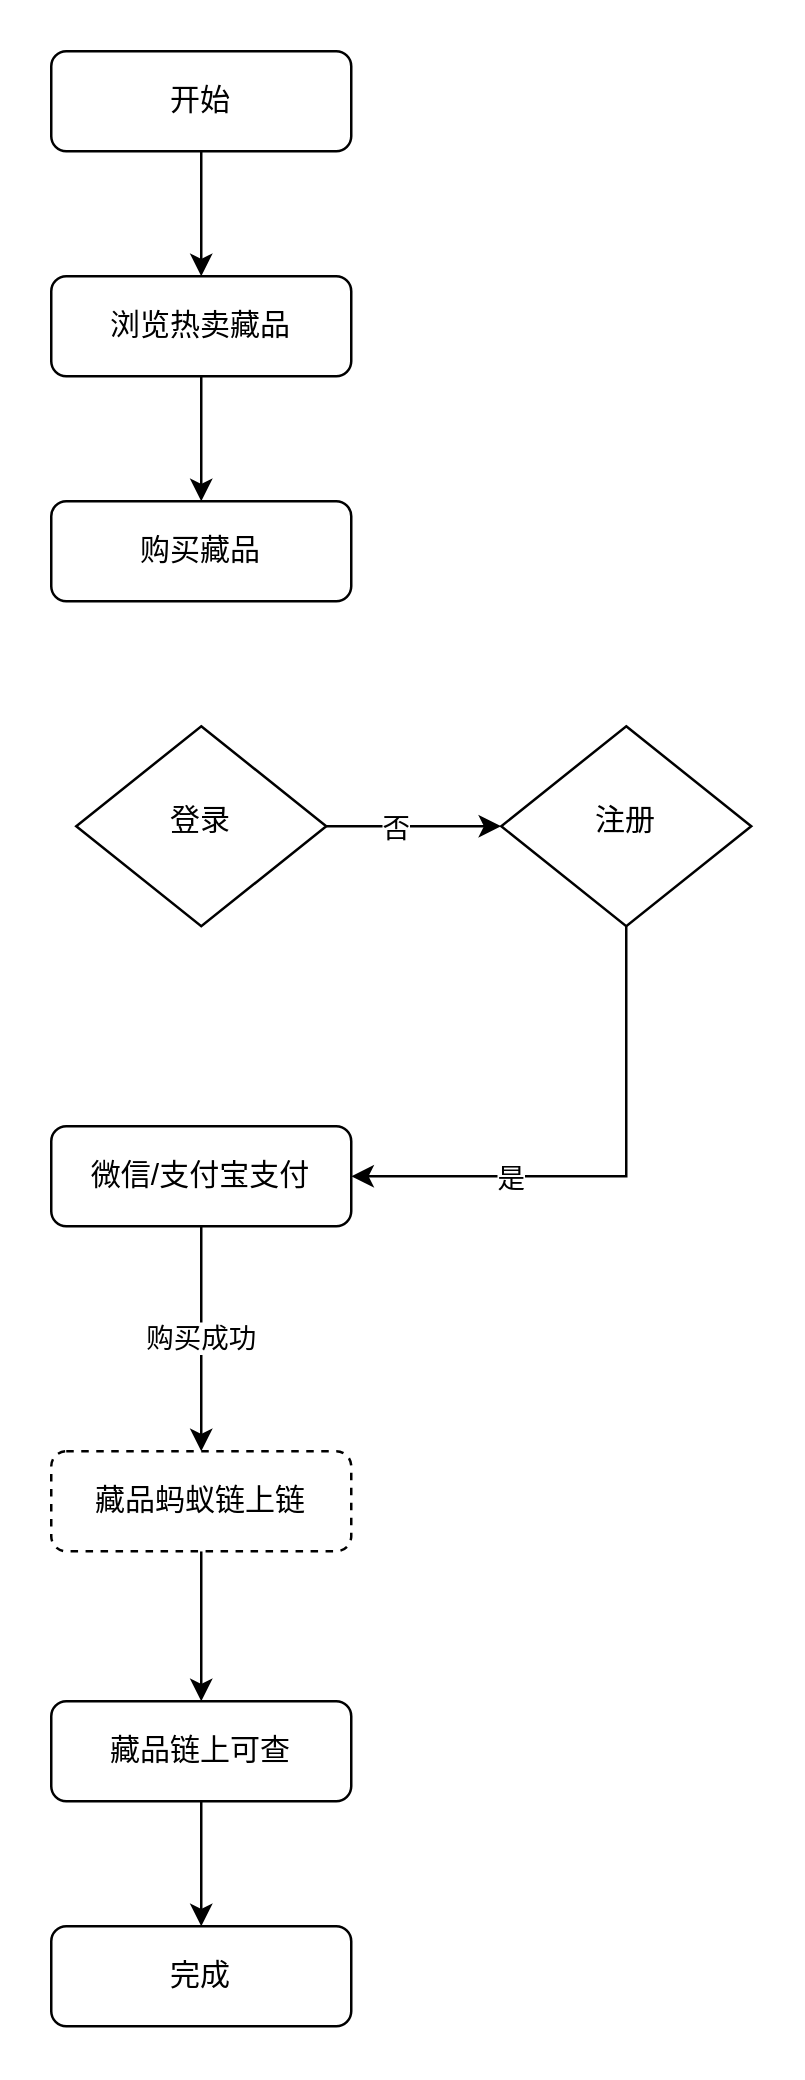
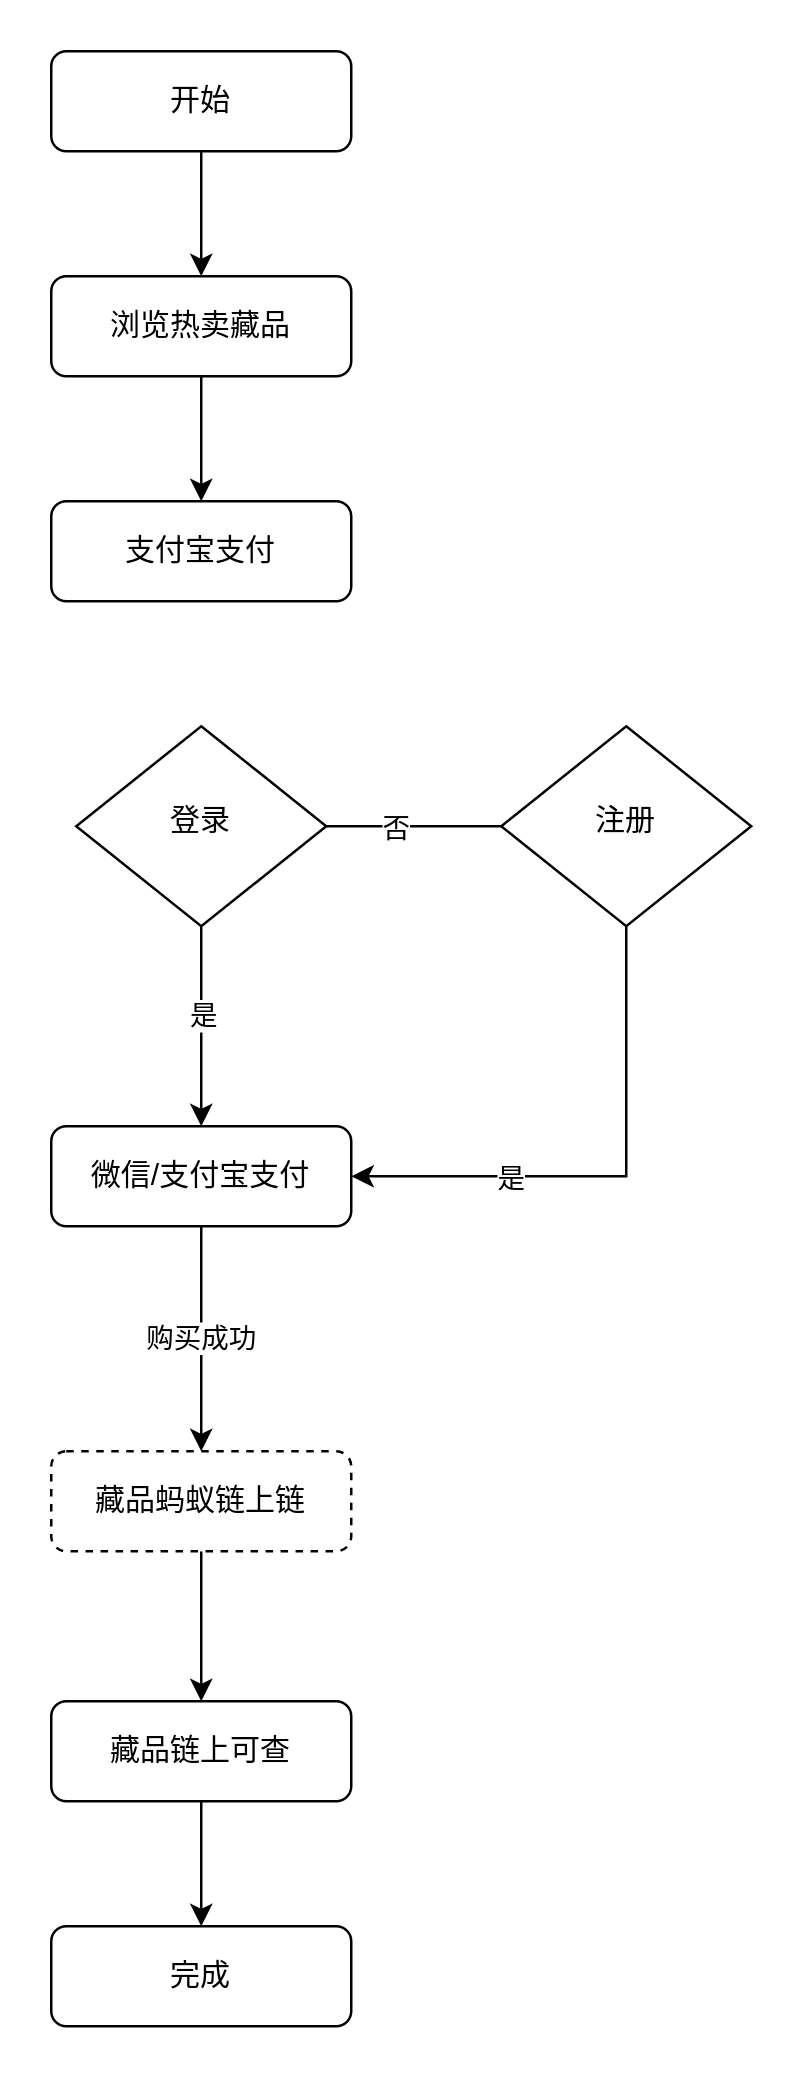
(201, 551) -> (201, 551)
(483, 826) -> (490, 826)
none -> (201, 1018)
